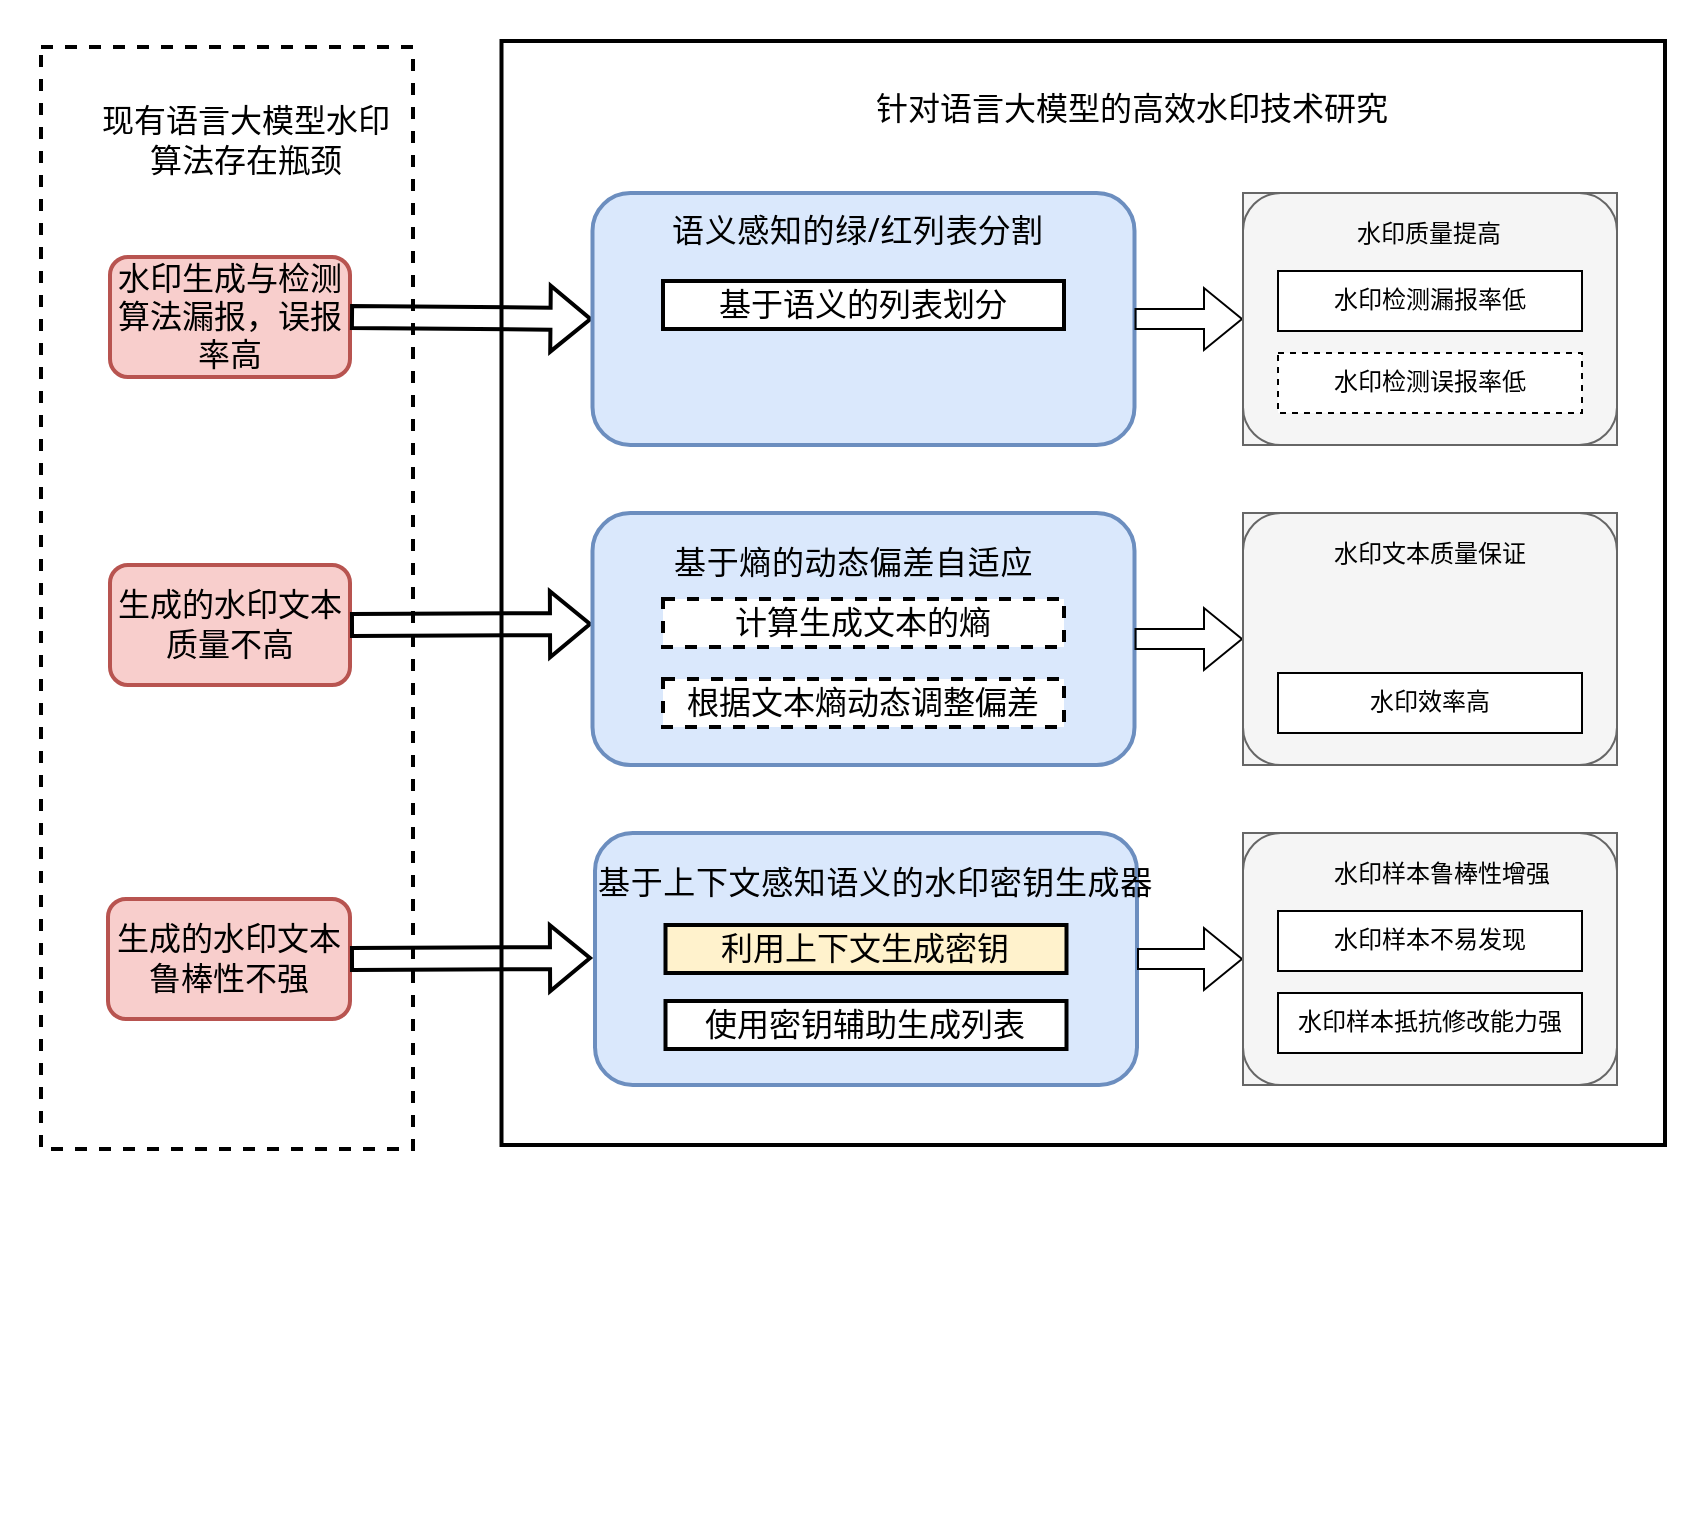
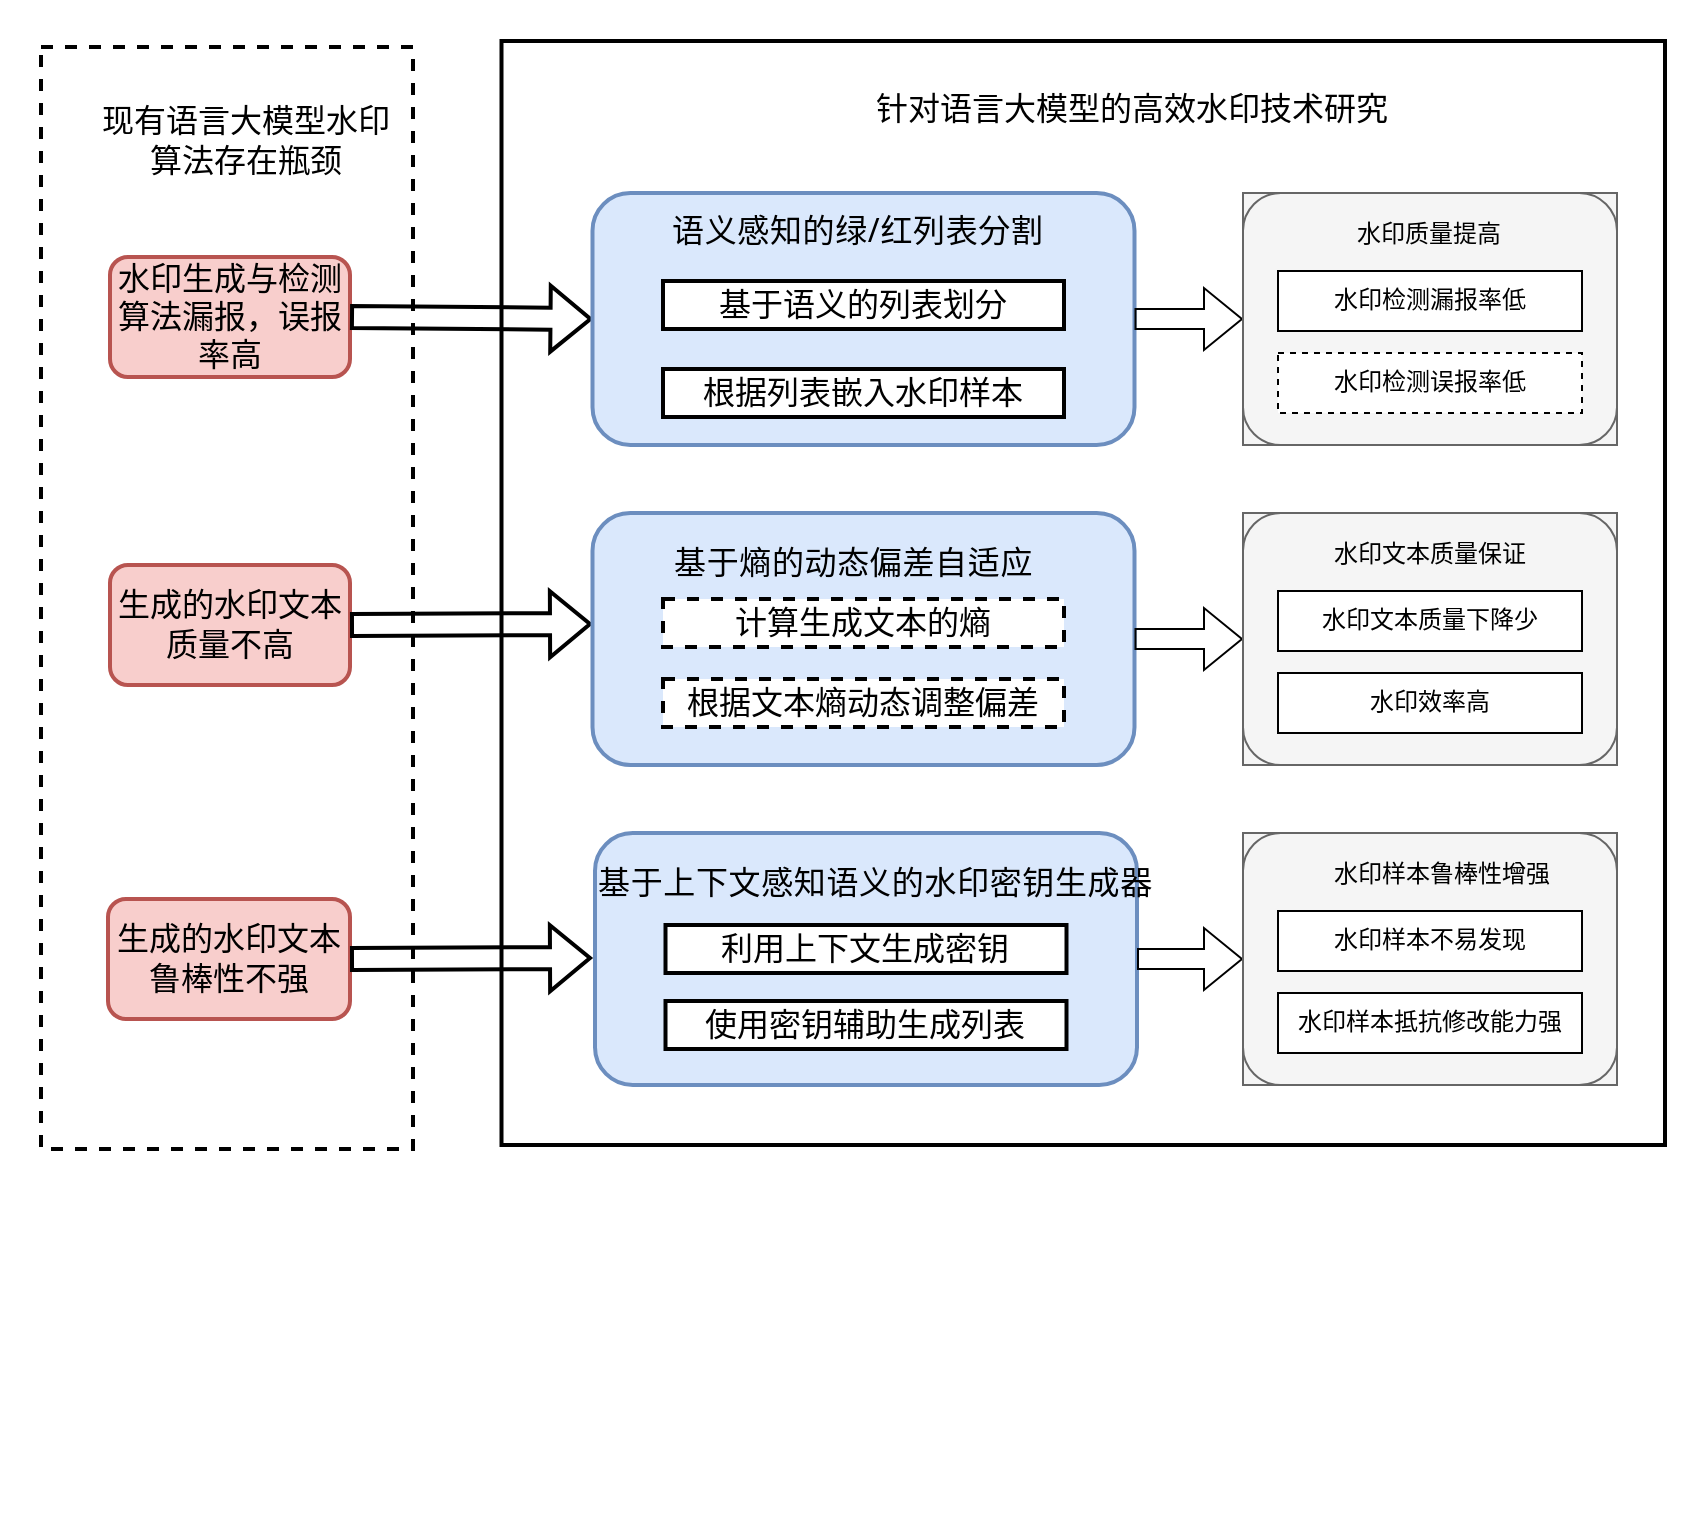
none -> (864, 393)
none -> (1430, 621)
(866, 949) -> (866, 949)
